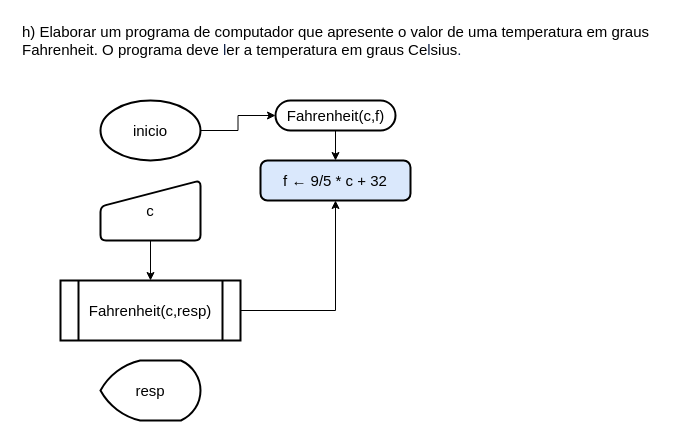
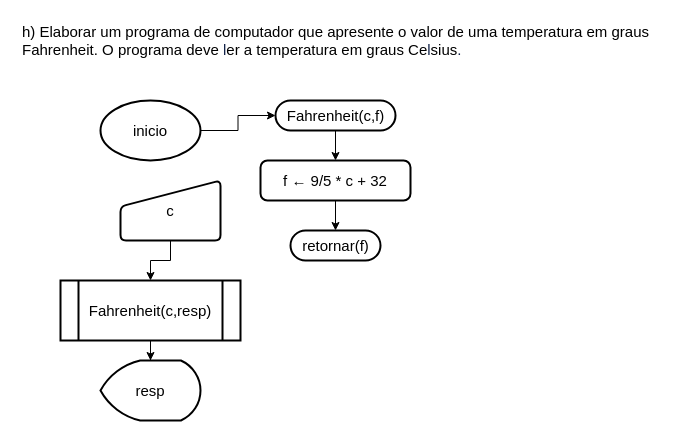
(336, 181) -> (336, 181)
none -> (336, 203)
(151, 211) -> (171, 211)
none -> (336, 246)
(331, 311) -> (151, 355)
